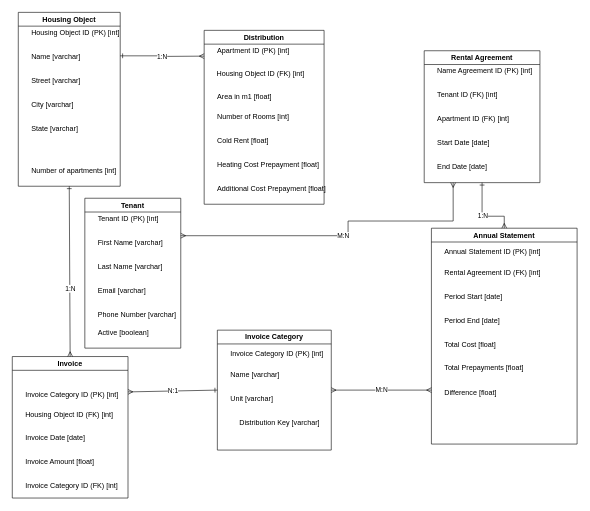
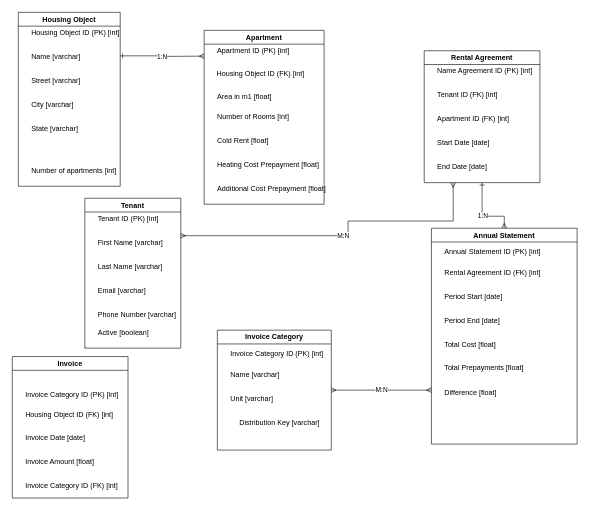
(264, 38) -> (264, 38)
(70, 244) -> none
(172, 391) -> none
